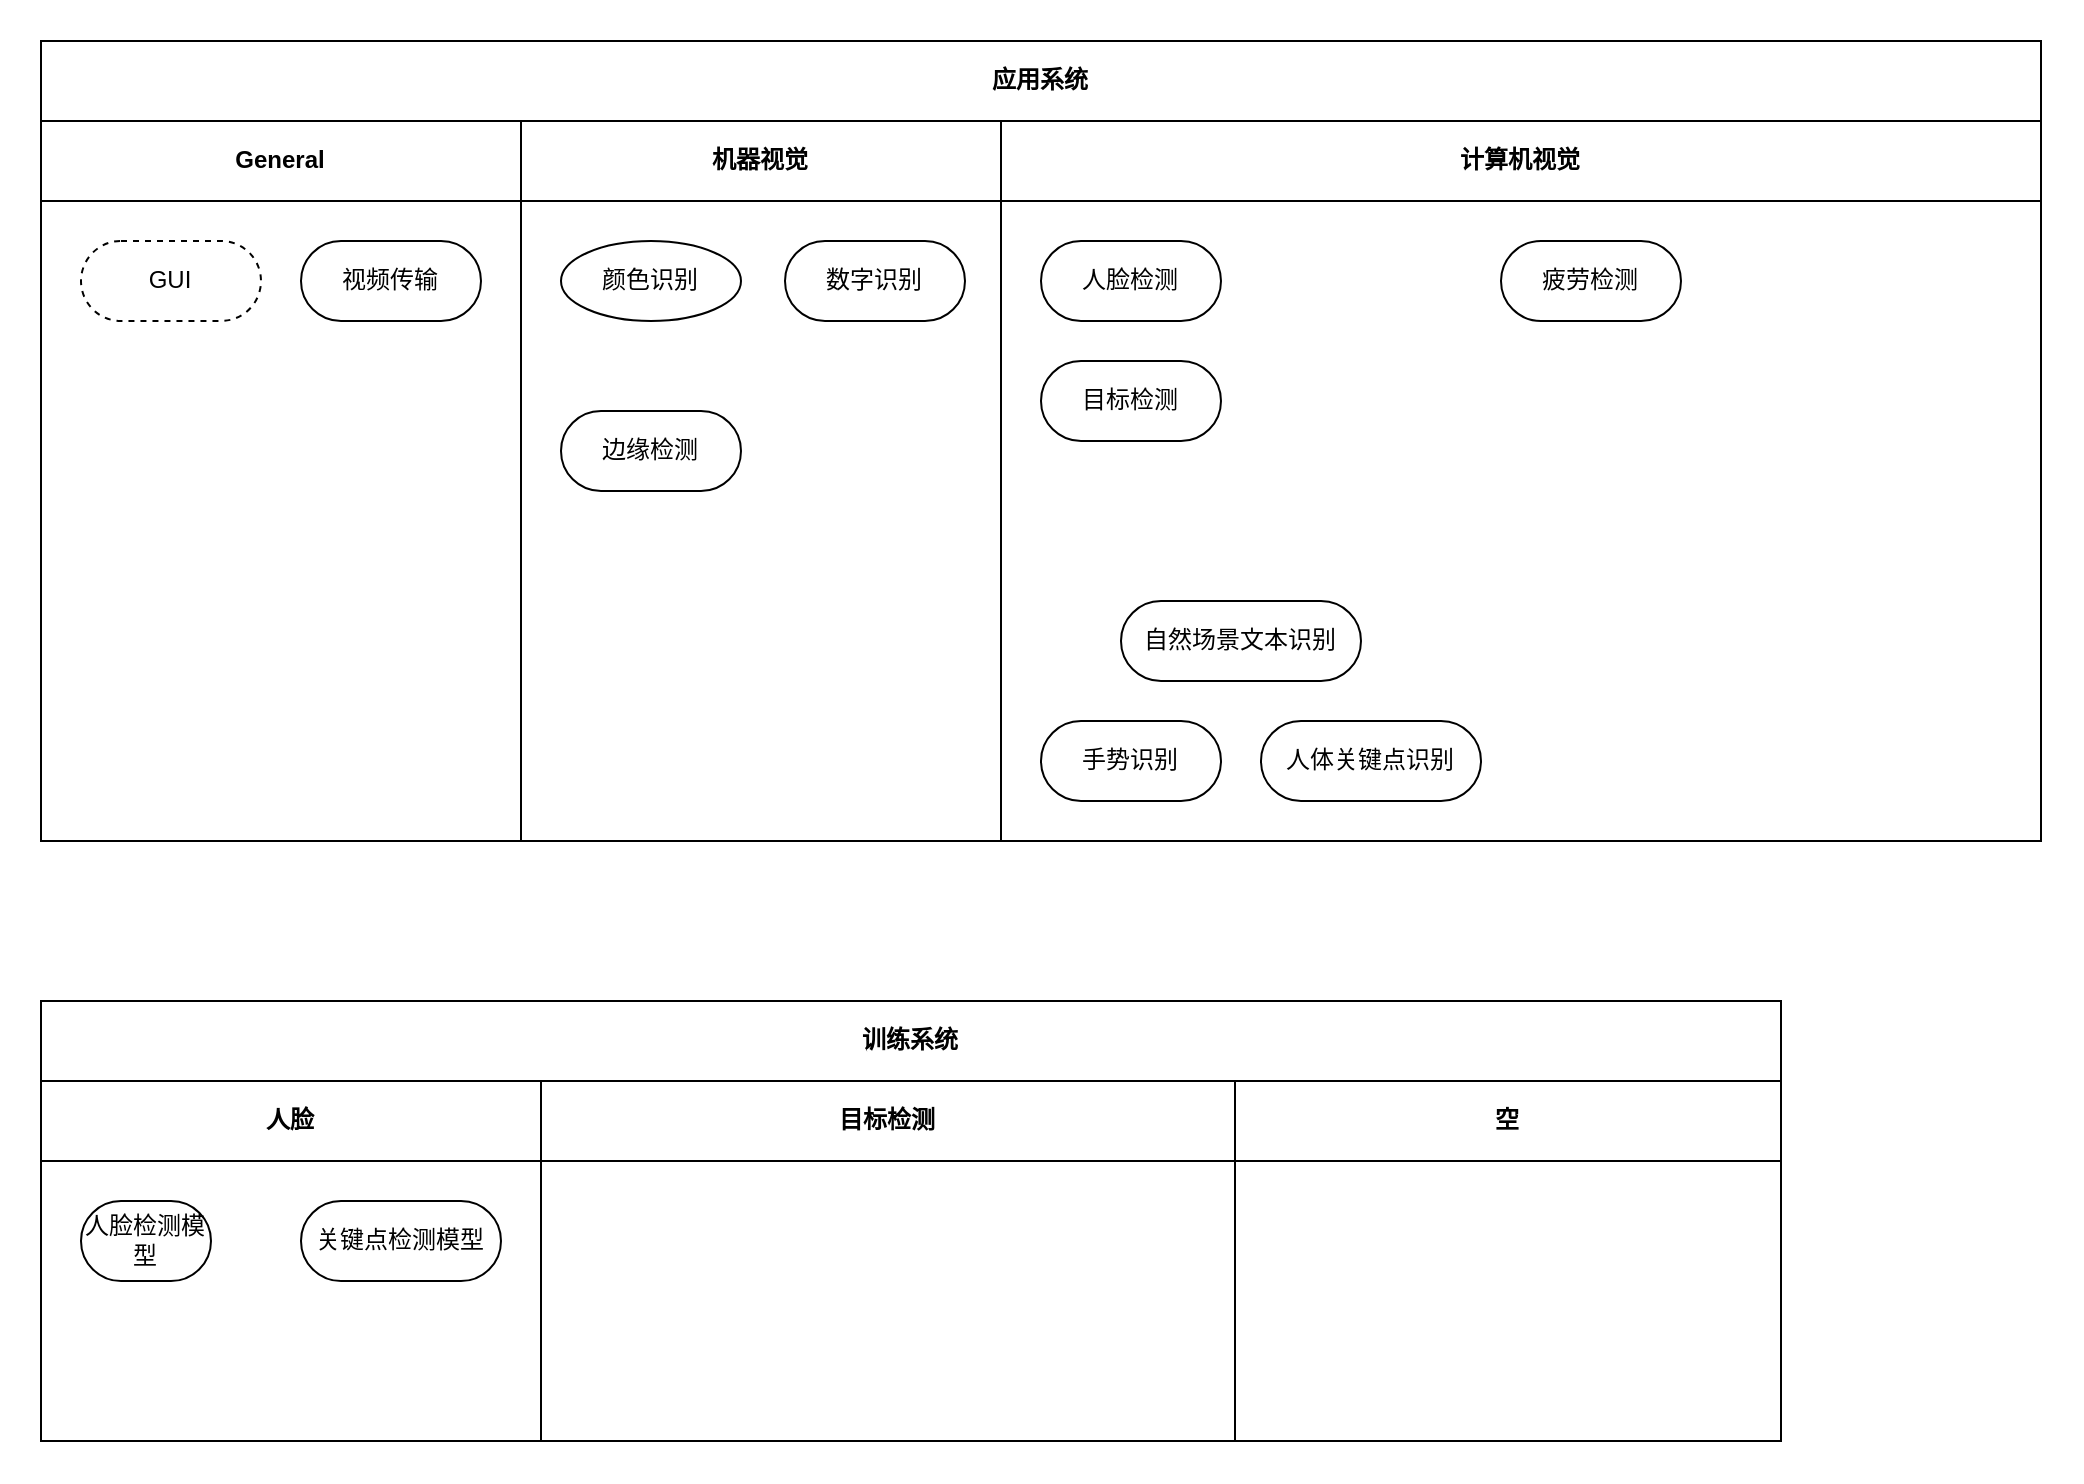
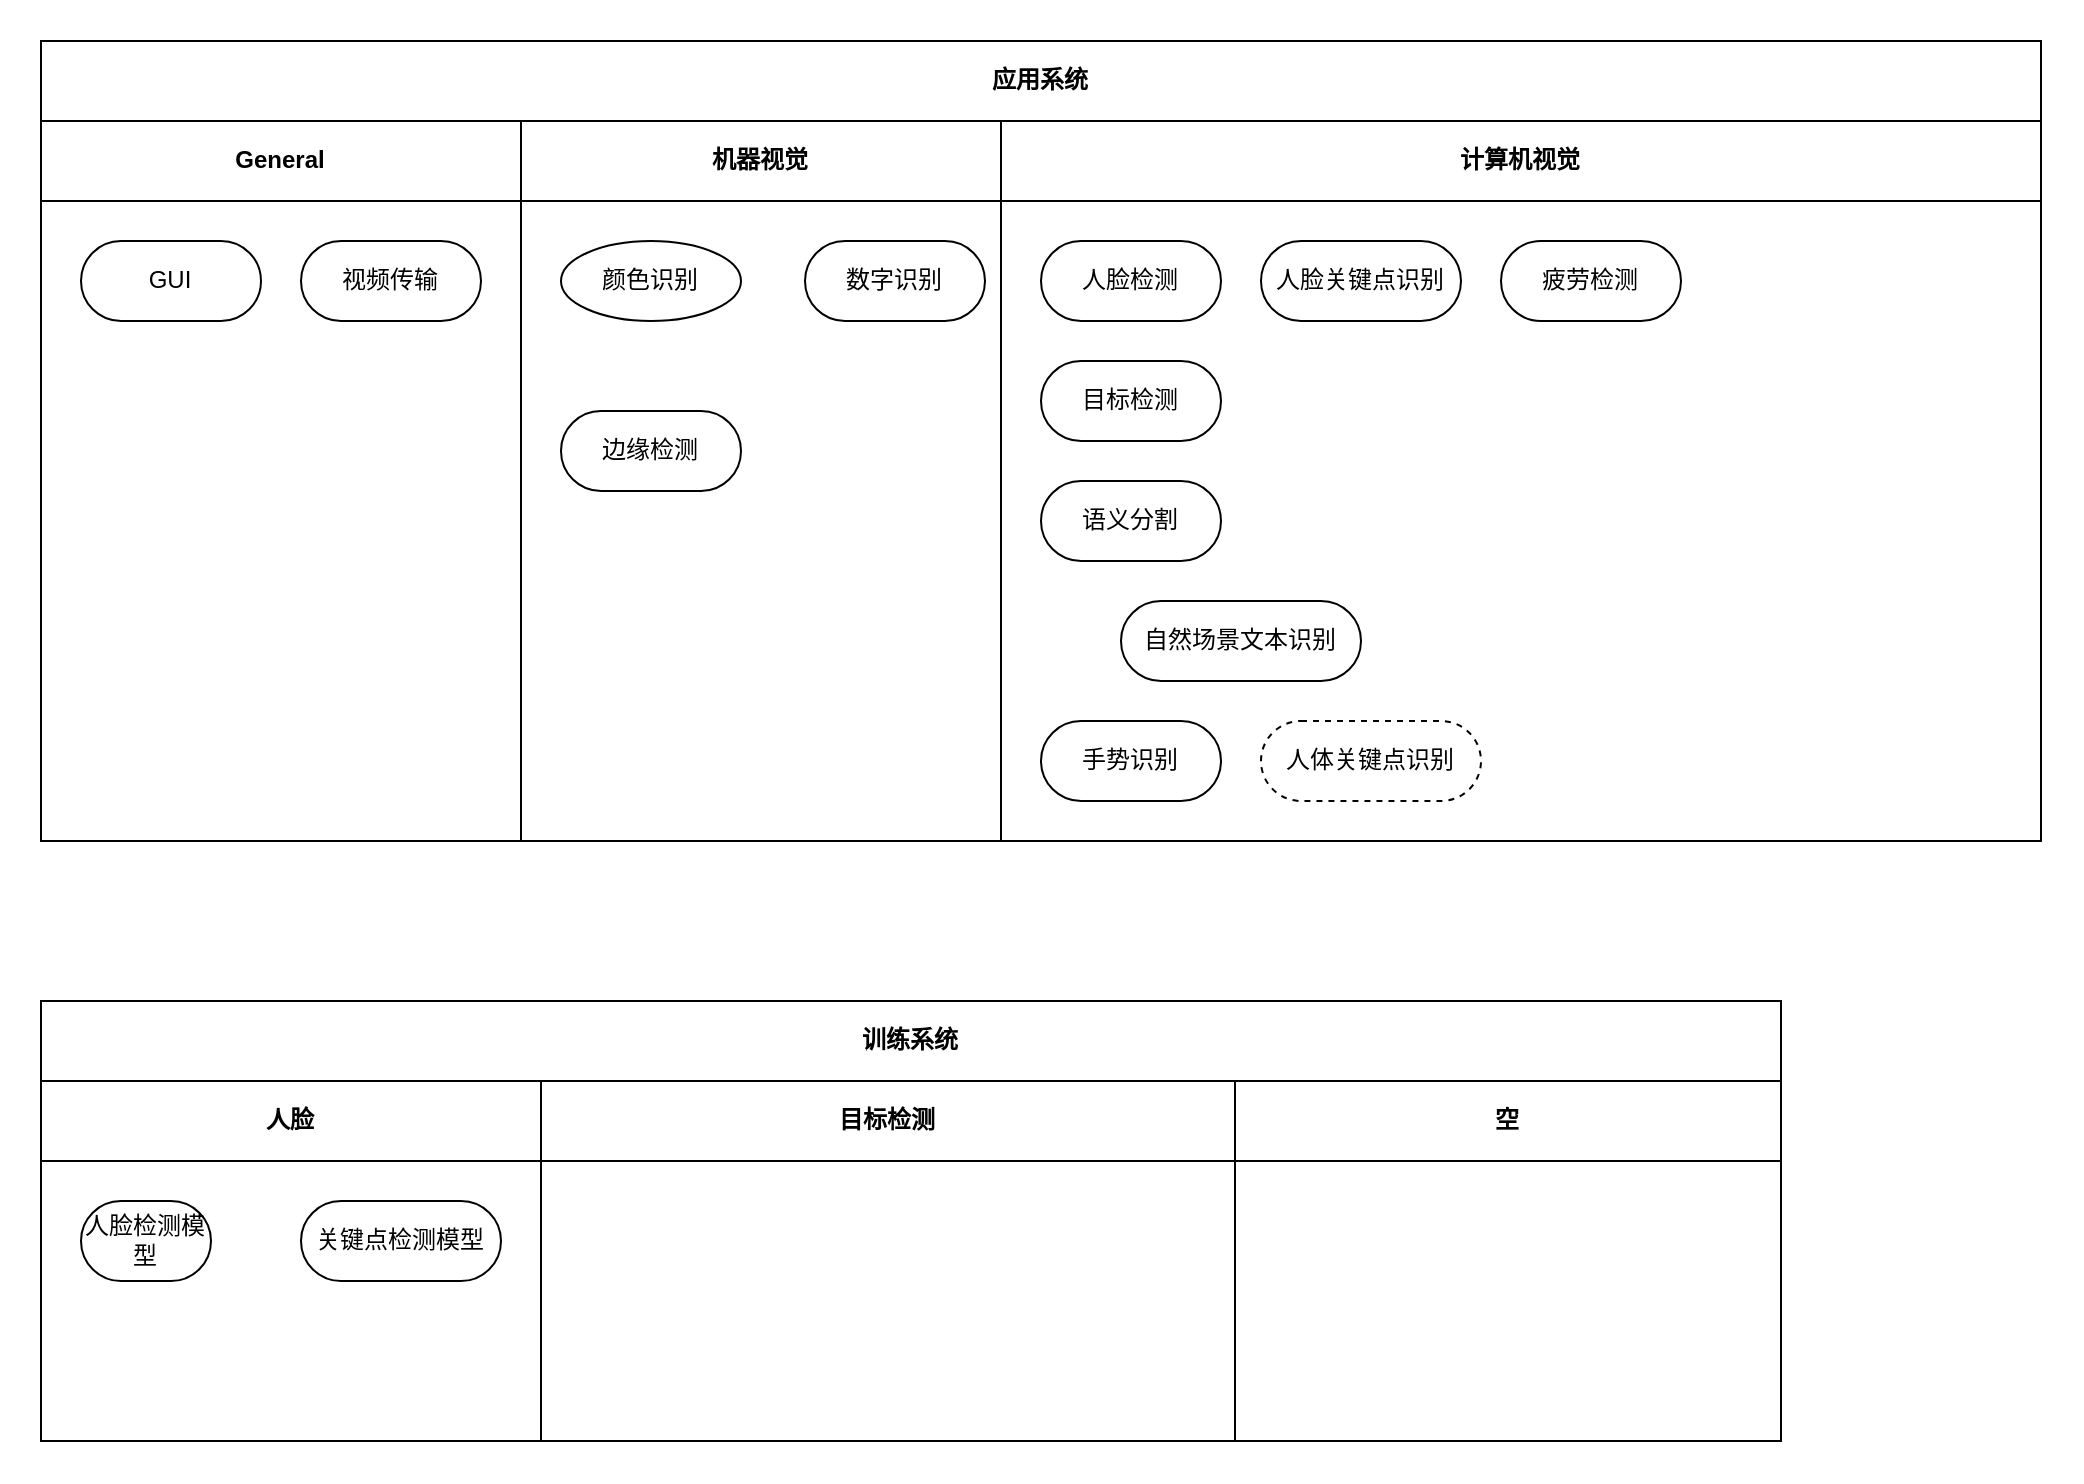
(171, 281) -> (171, 281)
(875, 281) -> (895, 281)
none -> (1361, 281)
none -> (1131, 521)
(1371, 761) -> (1371, 761)
